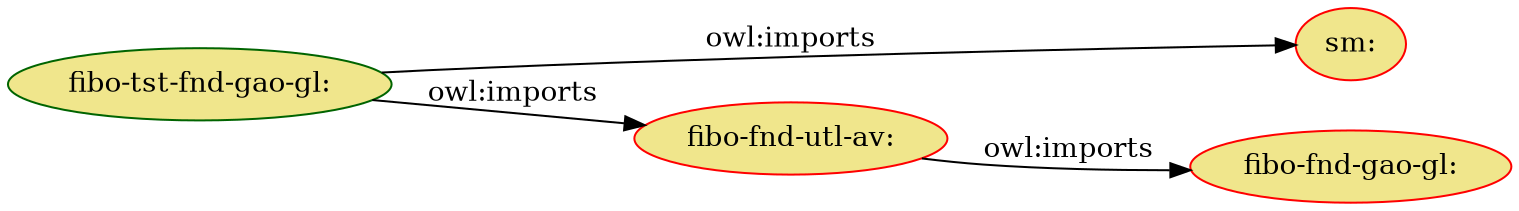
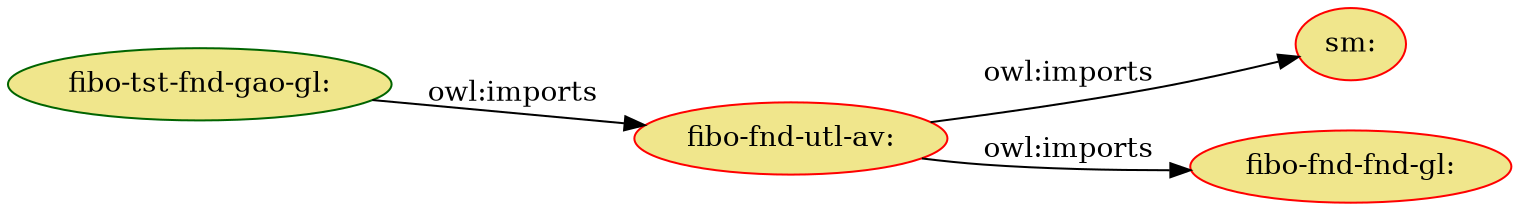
(828, 56) -> (1105, 97)
(1351, 167) -> (1351, 167)
